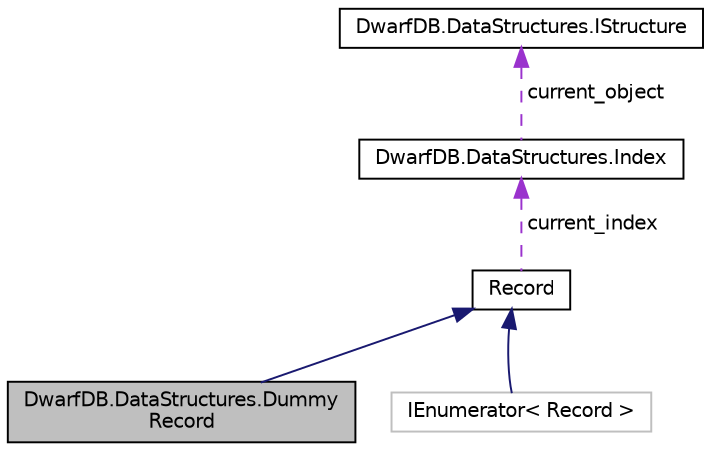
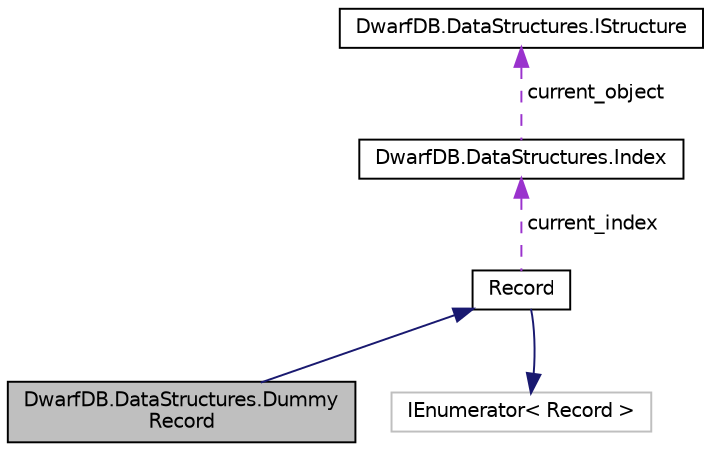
(508, 361) -> (534, 341)
